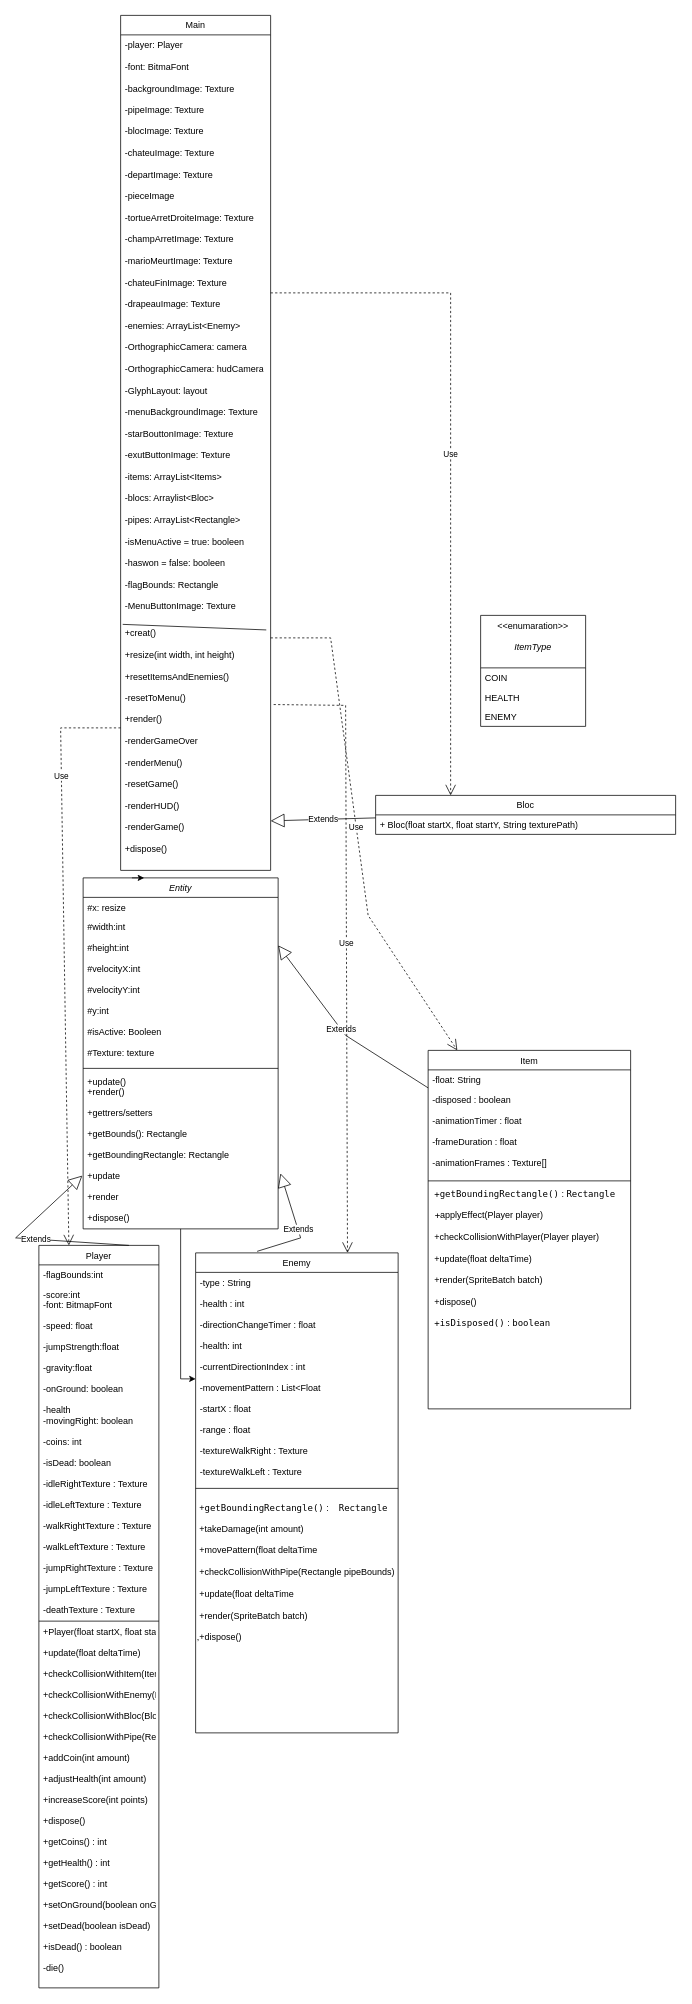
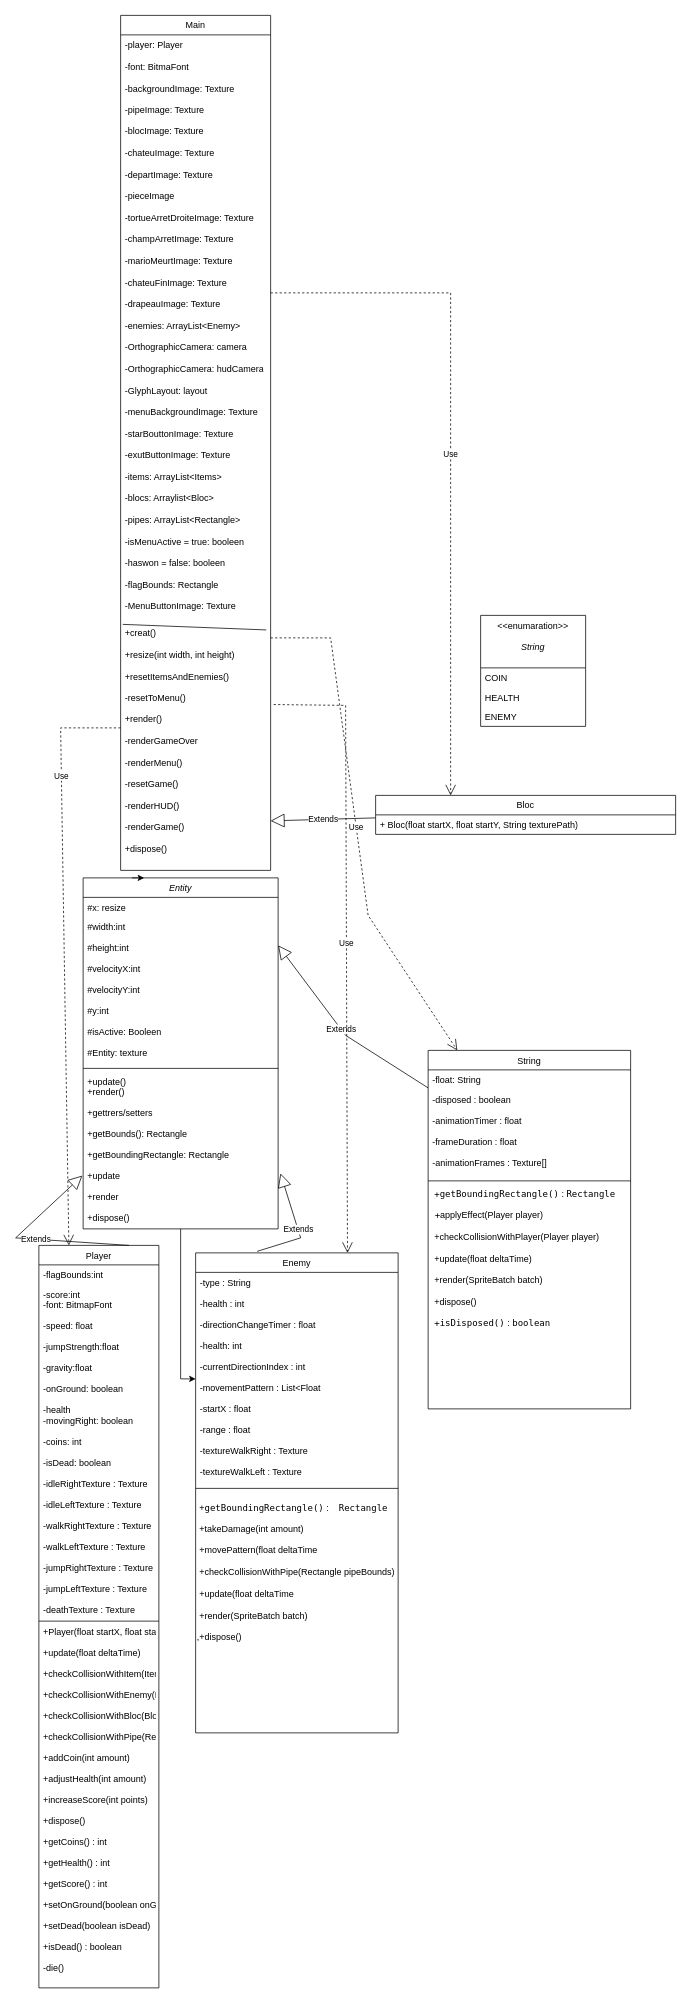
(533, 642) -> (533, 642)
(100, 1011) -> (100, 1011)
(529, 1061) -> (529, 1061)
